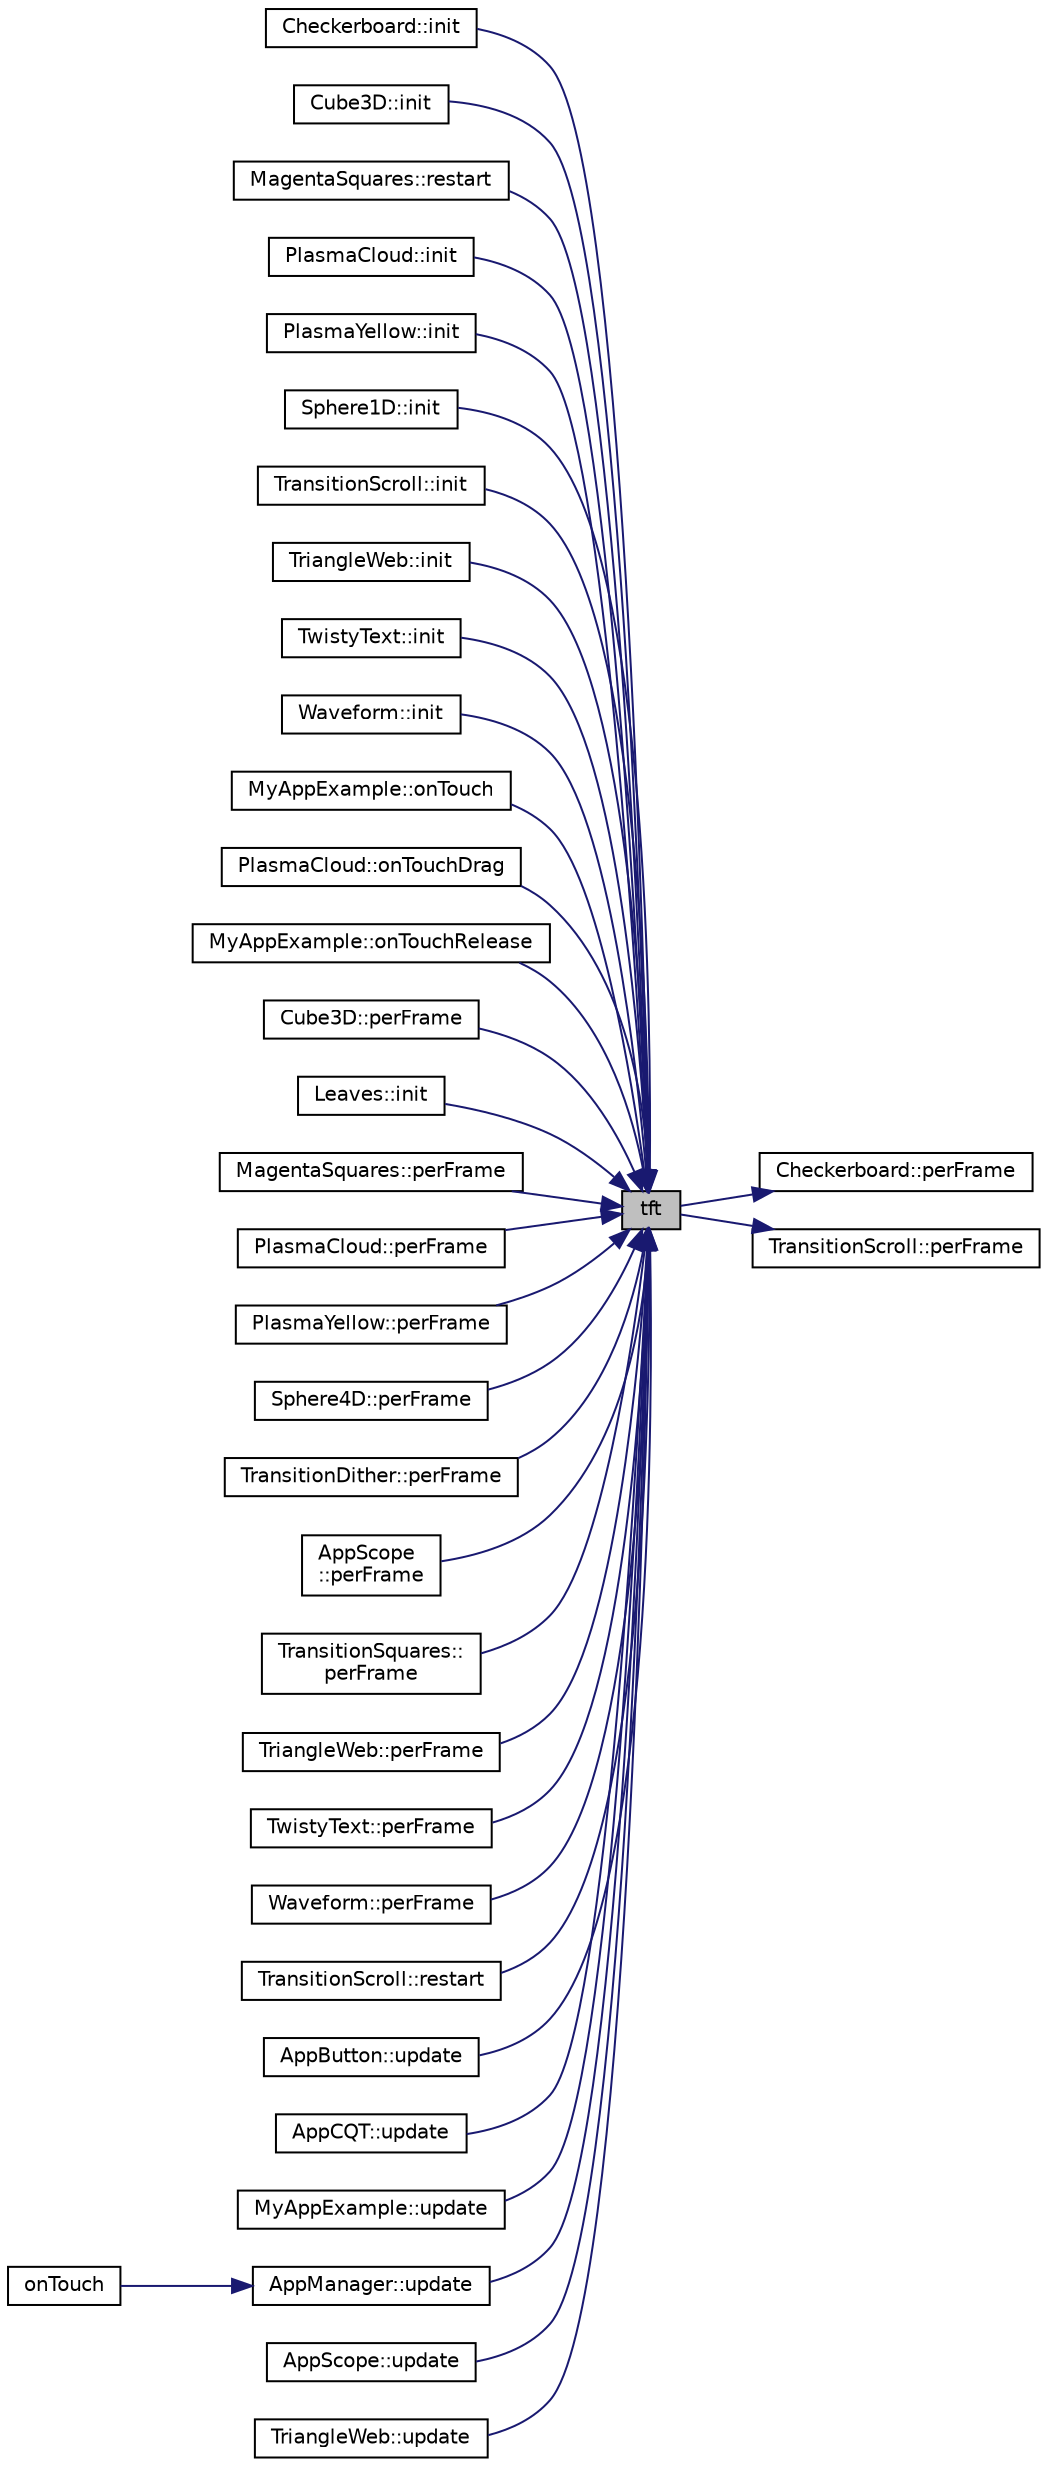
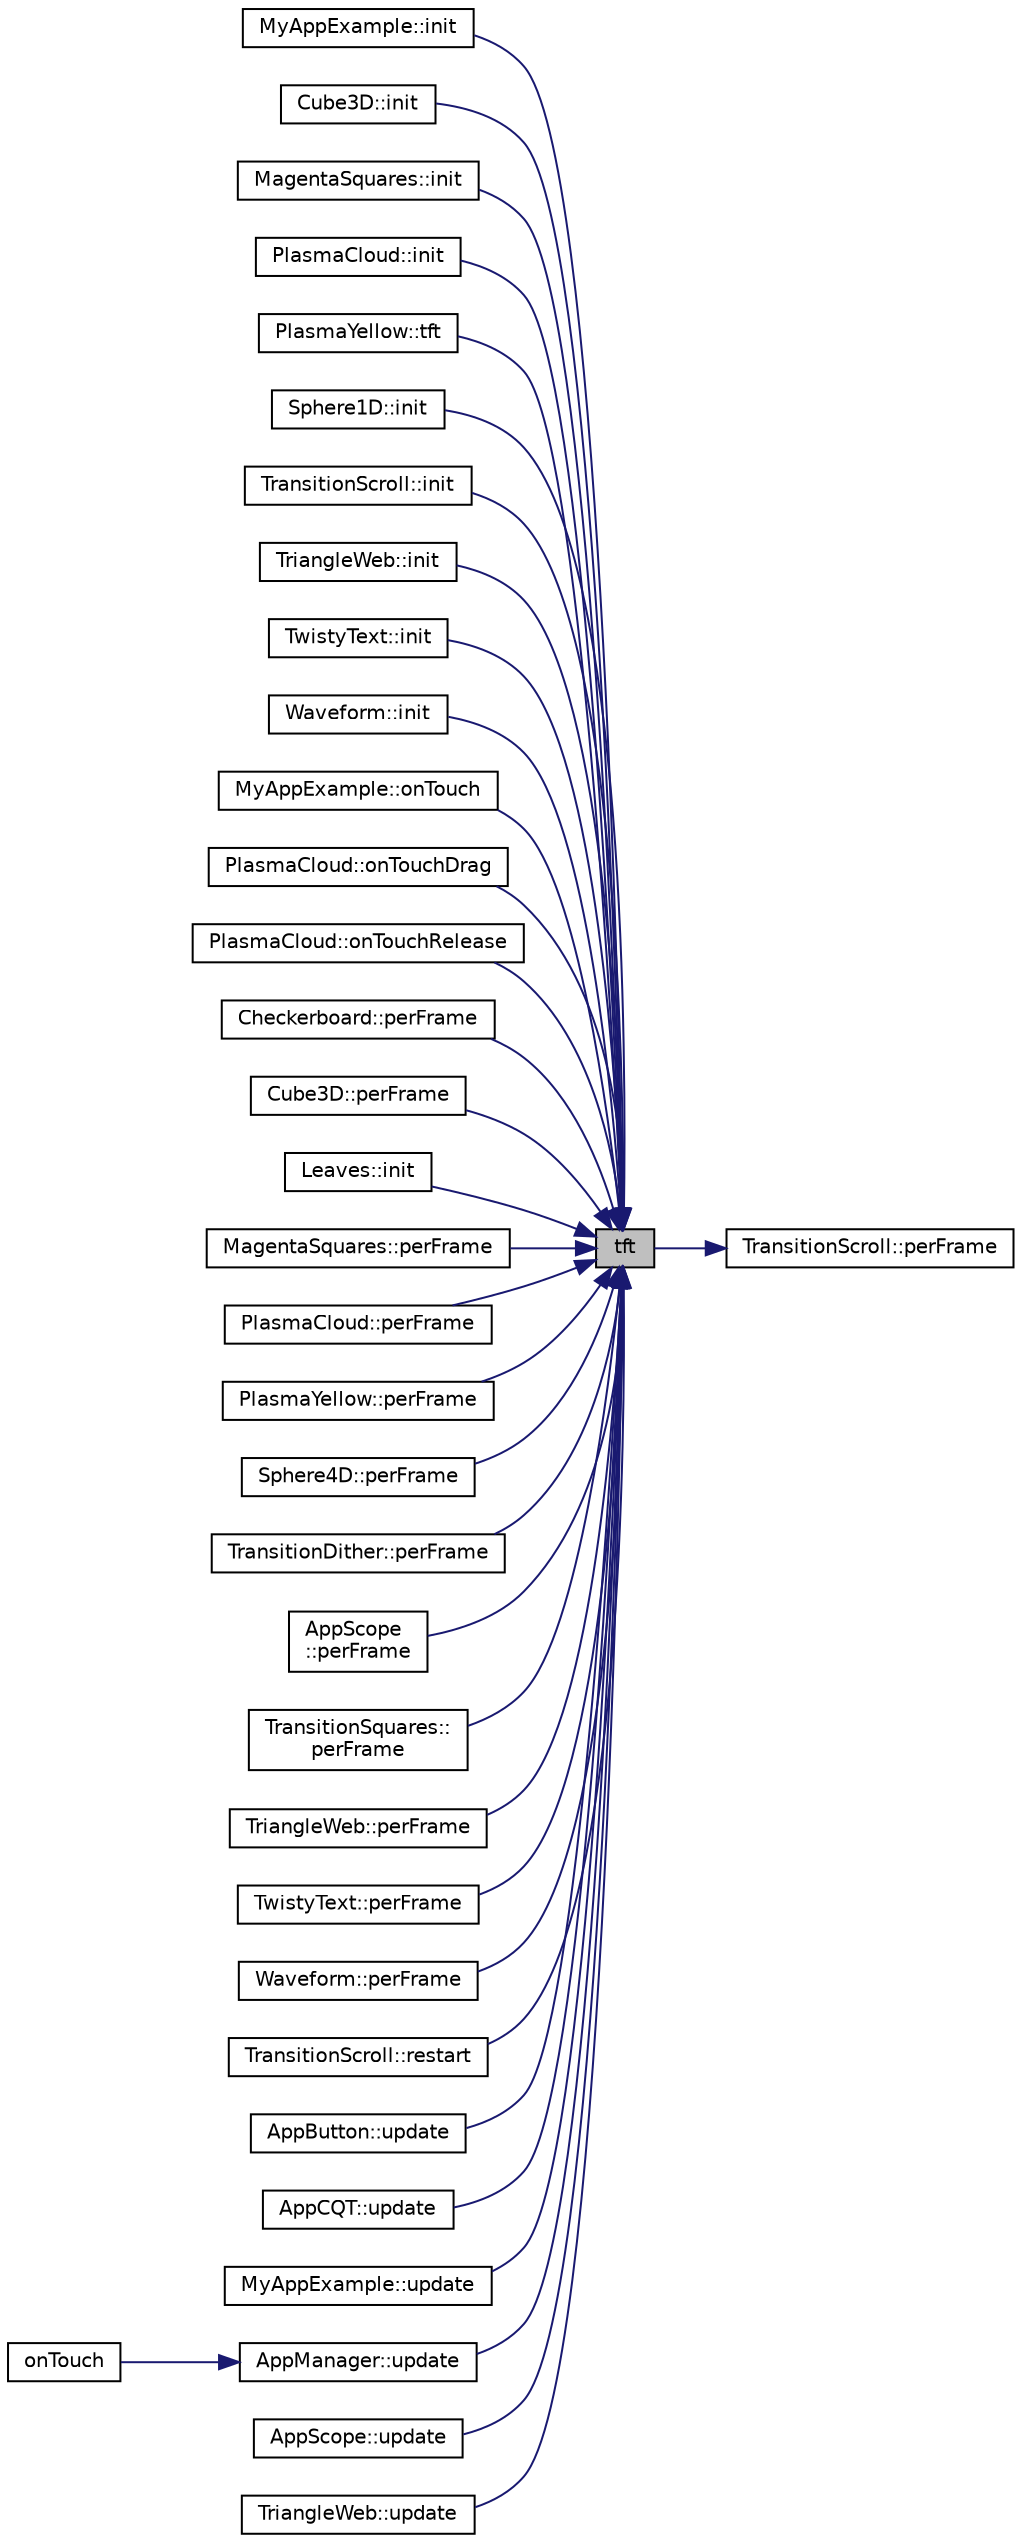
(371, 28) -> (358, 28)
(371, 181) -> (358, 181)
(371, 333) -> (358, 333)
(371, 943) -> (358, 943)
(717, 1200) -> (570, 1110)
